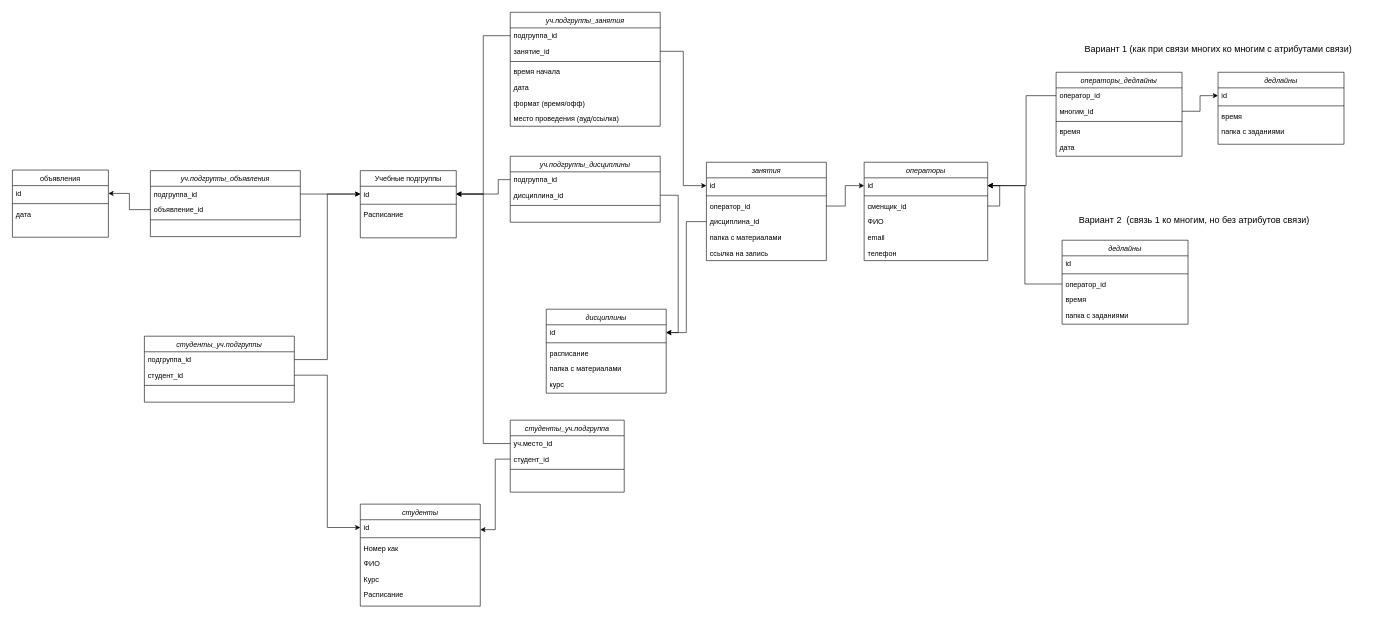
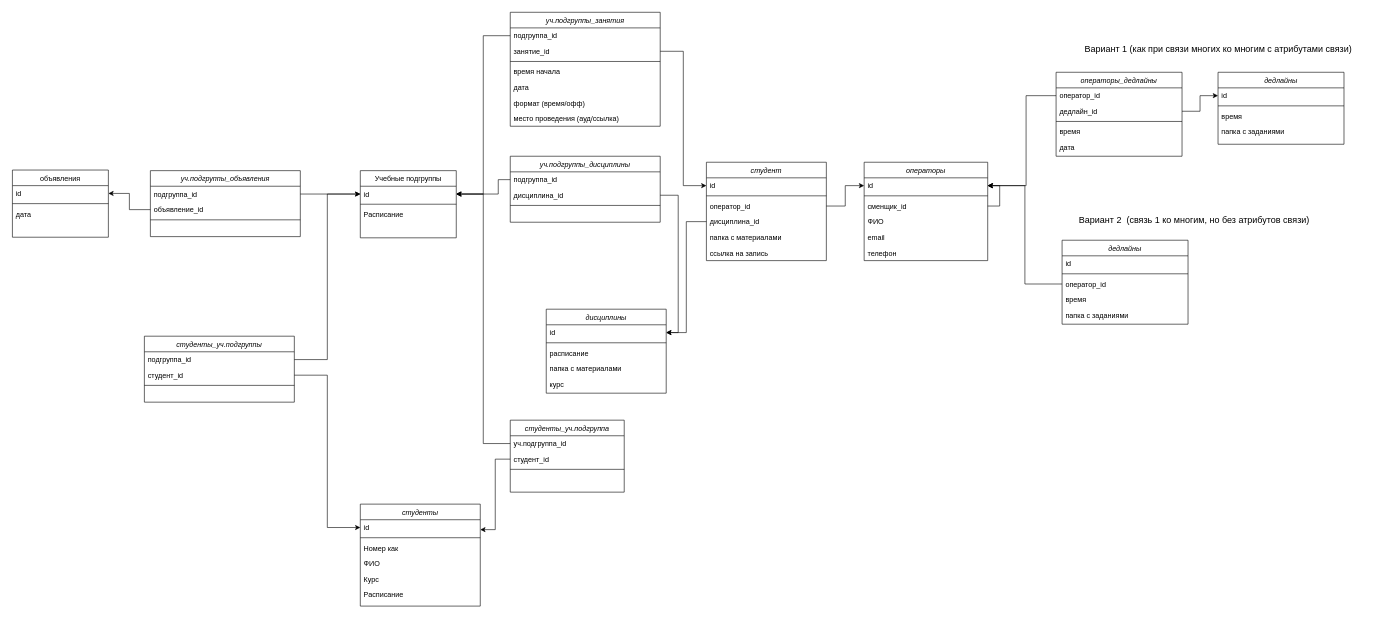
(1077, 112) -> (1079, 112)
(766, 170) -> (766, 170)
(534, 444) -> (542, 444)
